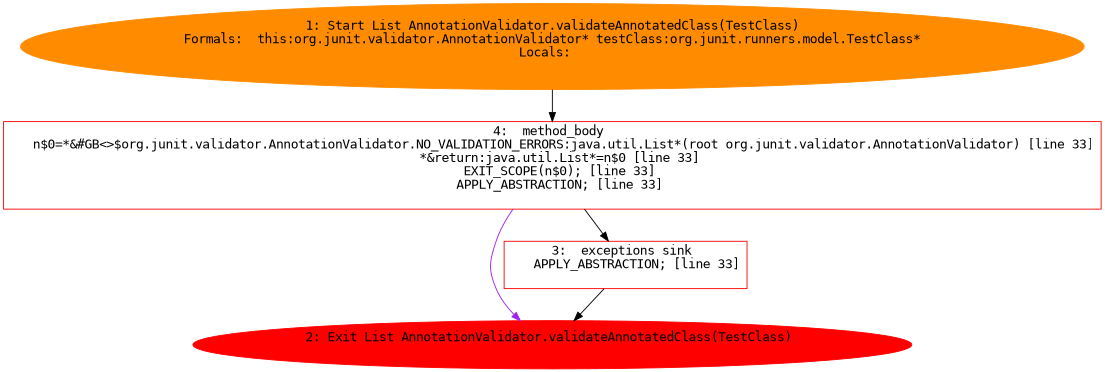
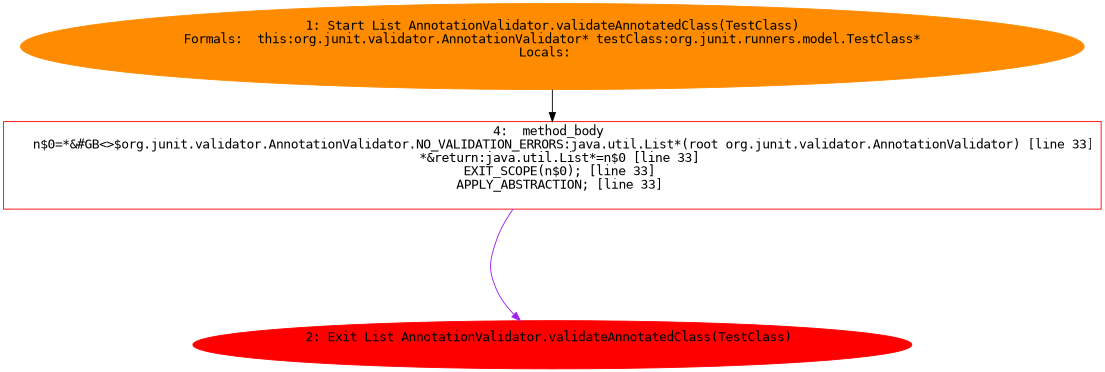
(626, 265) -> none
